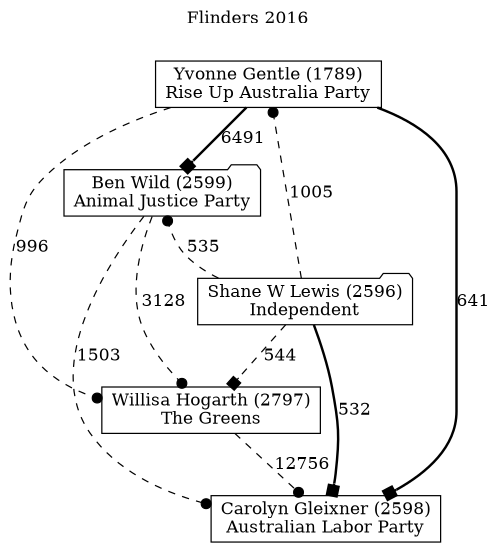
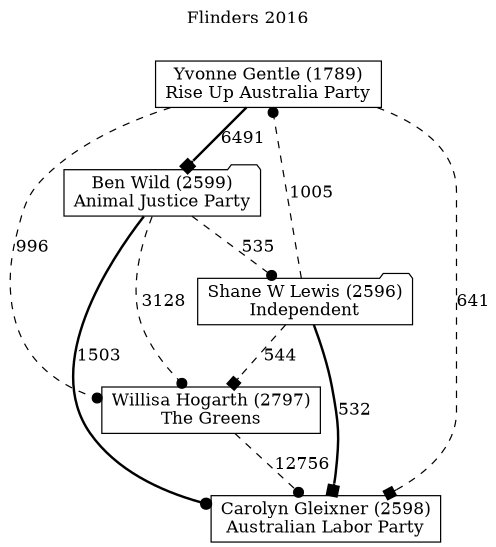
(188, 257) -> (230, 244)
(456, 292) -> (456, 292)
(73, 375) -> (73, 375)
